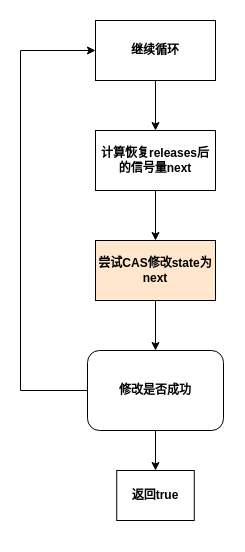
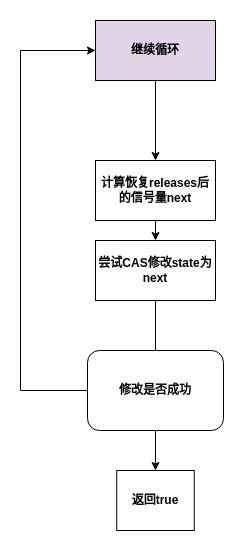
(156, 51) -> (156, 51)
(156, 161) -> (156, 191)
(156, 271) -> (156, 271)
(156, 342) -> (156, 344)
(156, 496) -> (156, 501)
